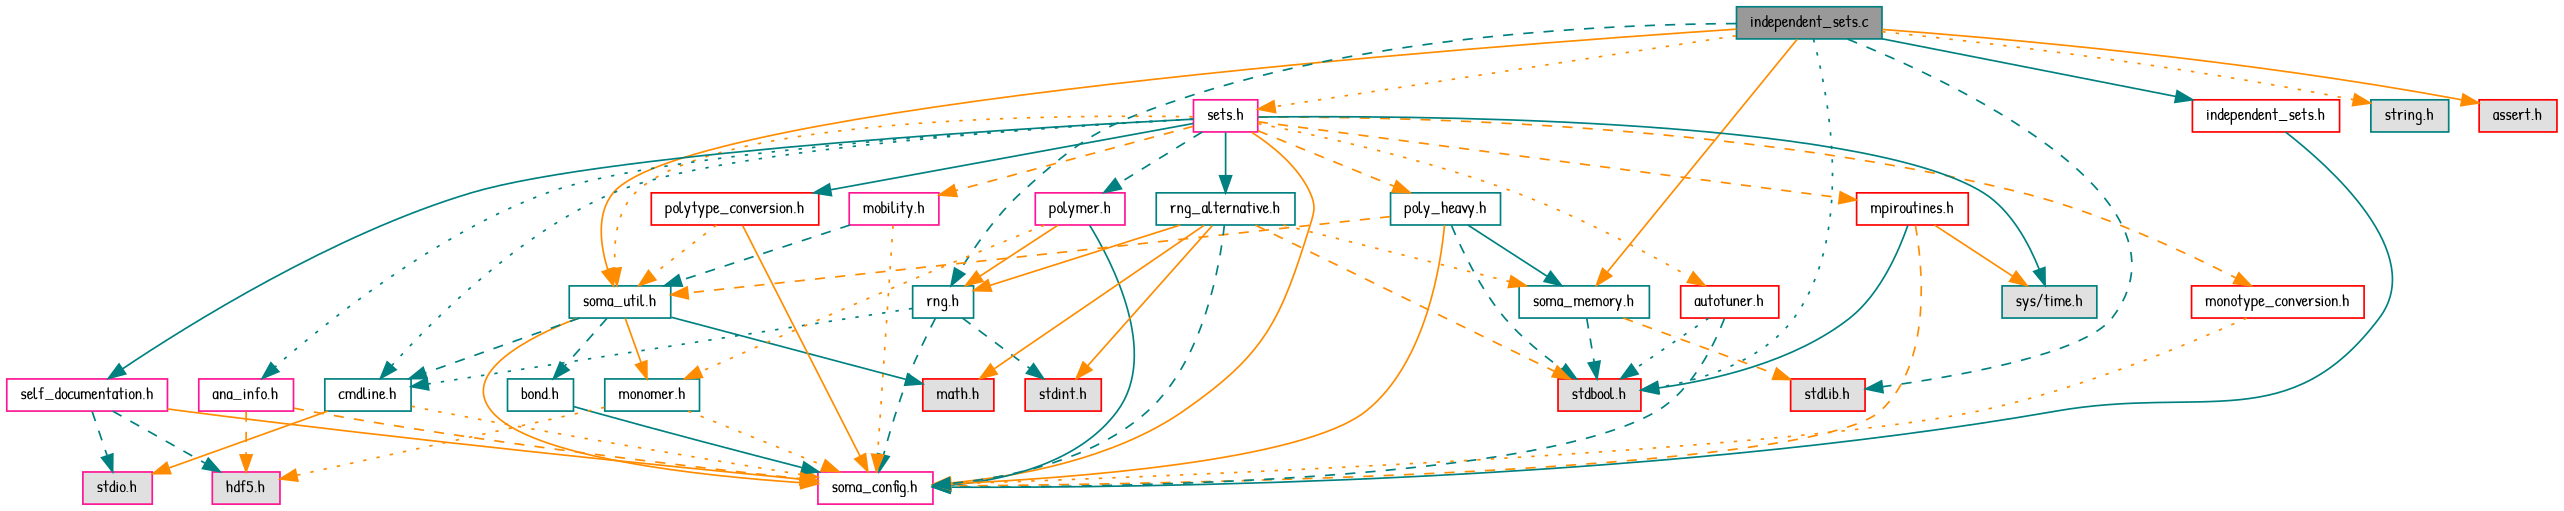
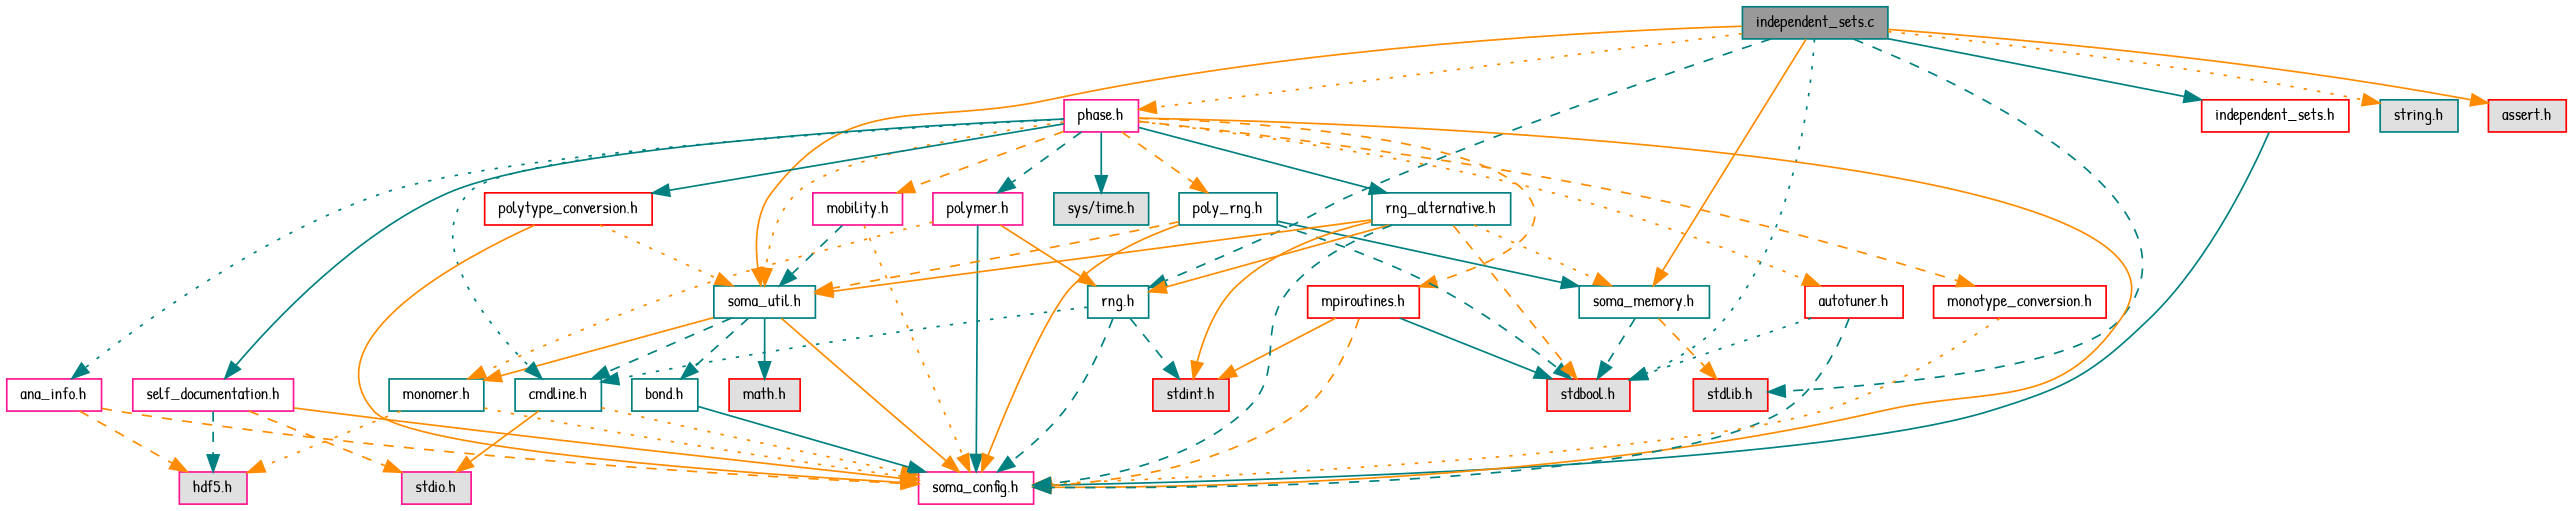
(1226, 116) -> (1101, 116)
(1446, 209) -> (1228, 209)
(1974, 251) -> (1285, 344)
(1099, 297) -> (1089, 257)
(100, 433) -> (351, 452)
